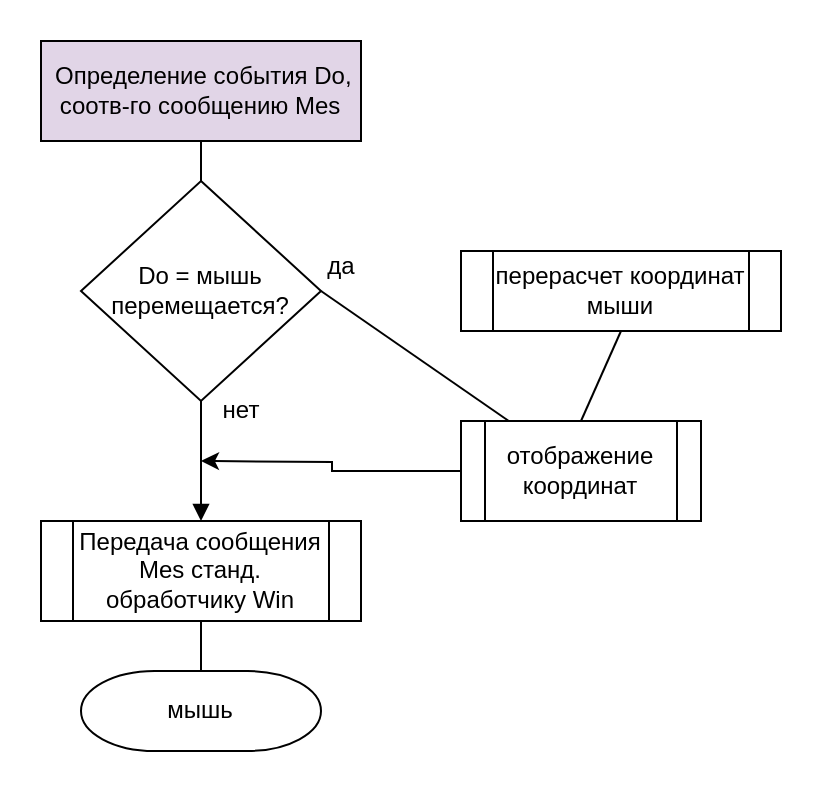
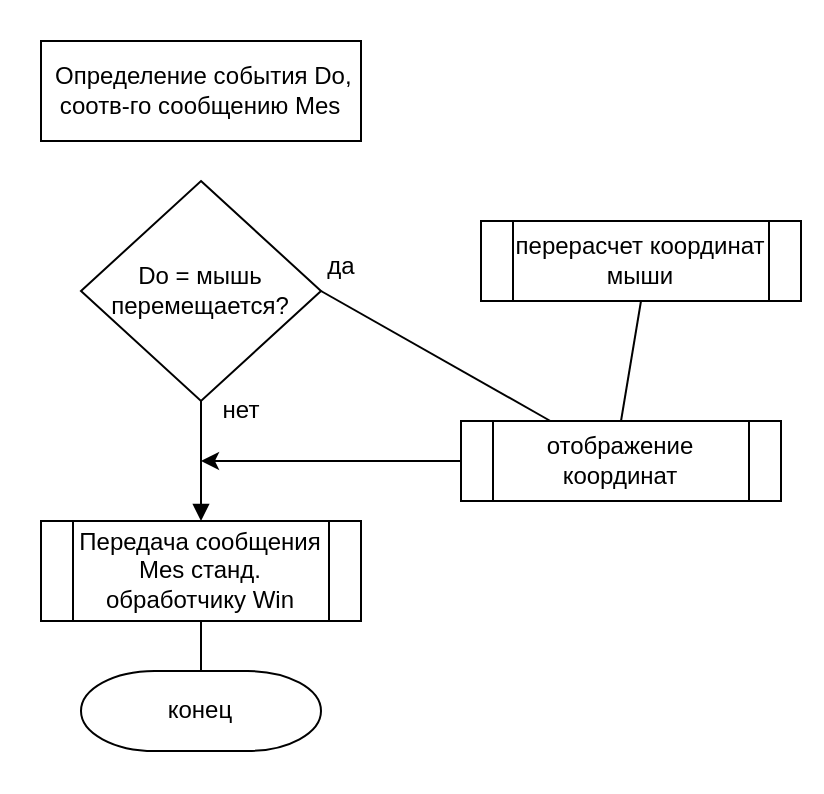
(201, 91) -> (201, 91)
(201, 161) -> none
(621, 291) -> (641, 261)
(581, 471) -> (621, 461)
(201, 711) -> (201, 711)
